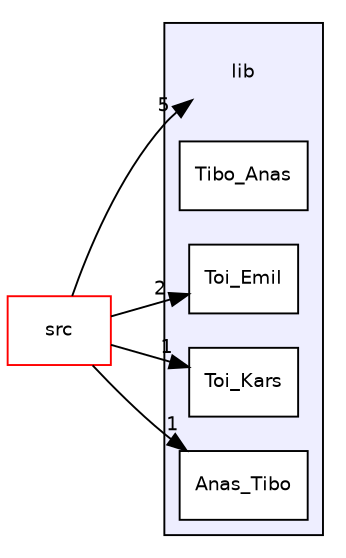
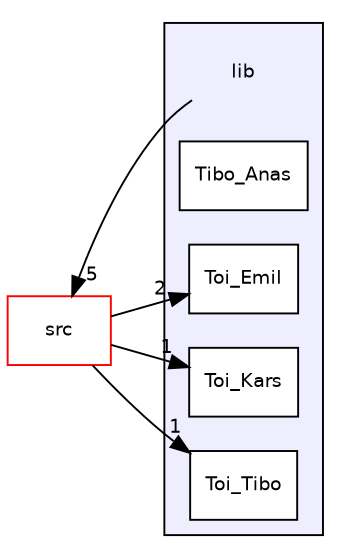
(115, 198) -> (124, 181)
(244, 485) -> (244, 485)
